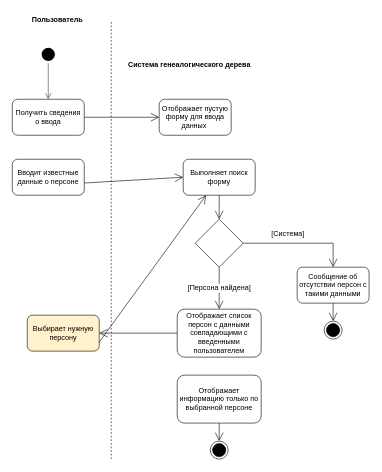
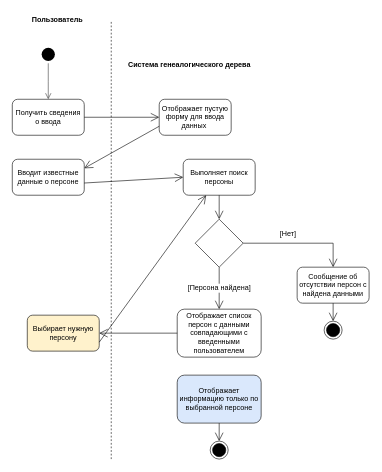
none -> (122, 147)
(219, 177) -> (219, 177)
(288, 234) -> (288, 234)
(333, 285) -> (333, 285)
(219, 399) -> (219, 399)
